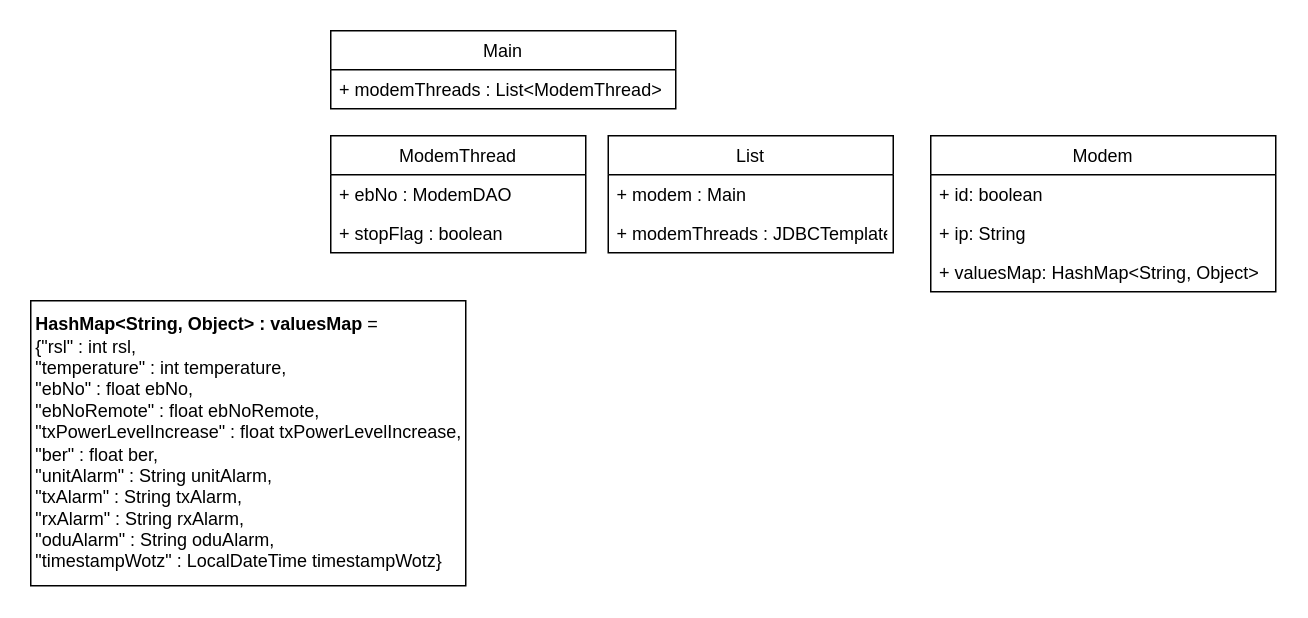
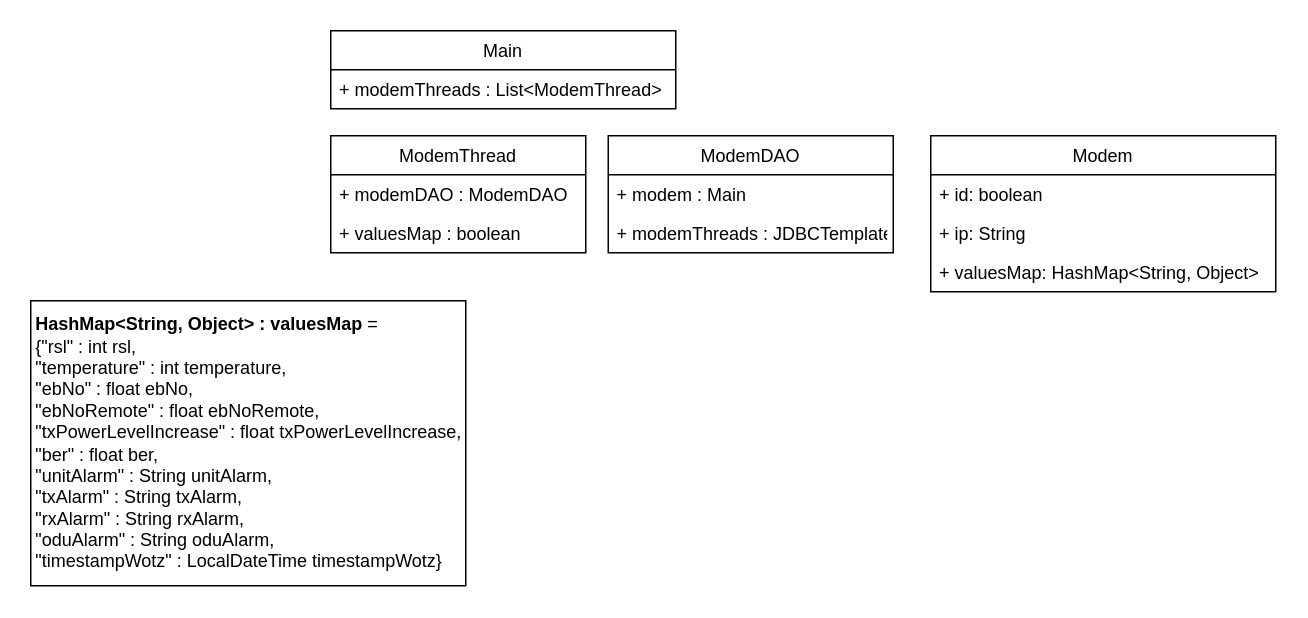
(750, 156) -> (750, 156)
(415, 195) -> (435, 195)
(426, 234) -> (431, 234)
